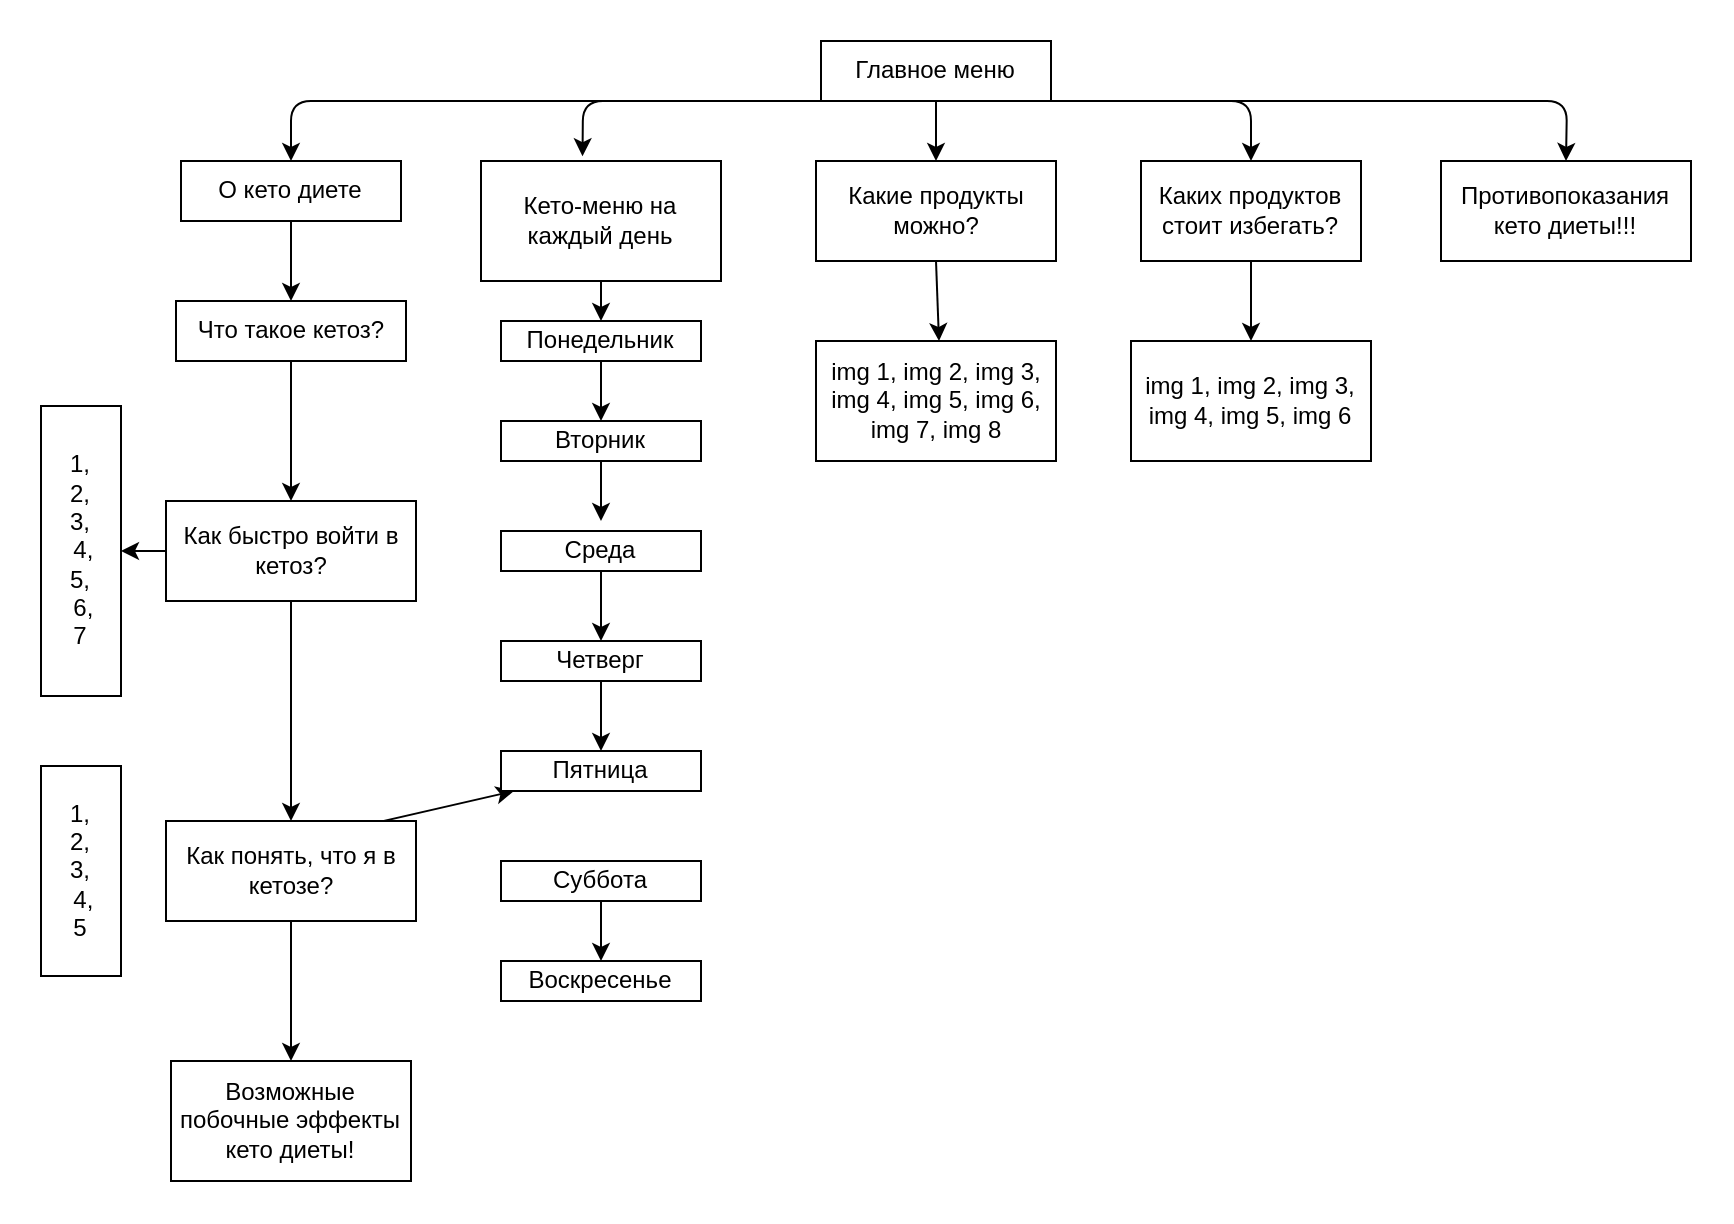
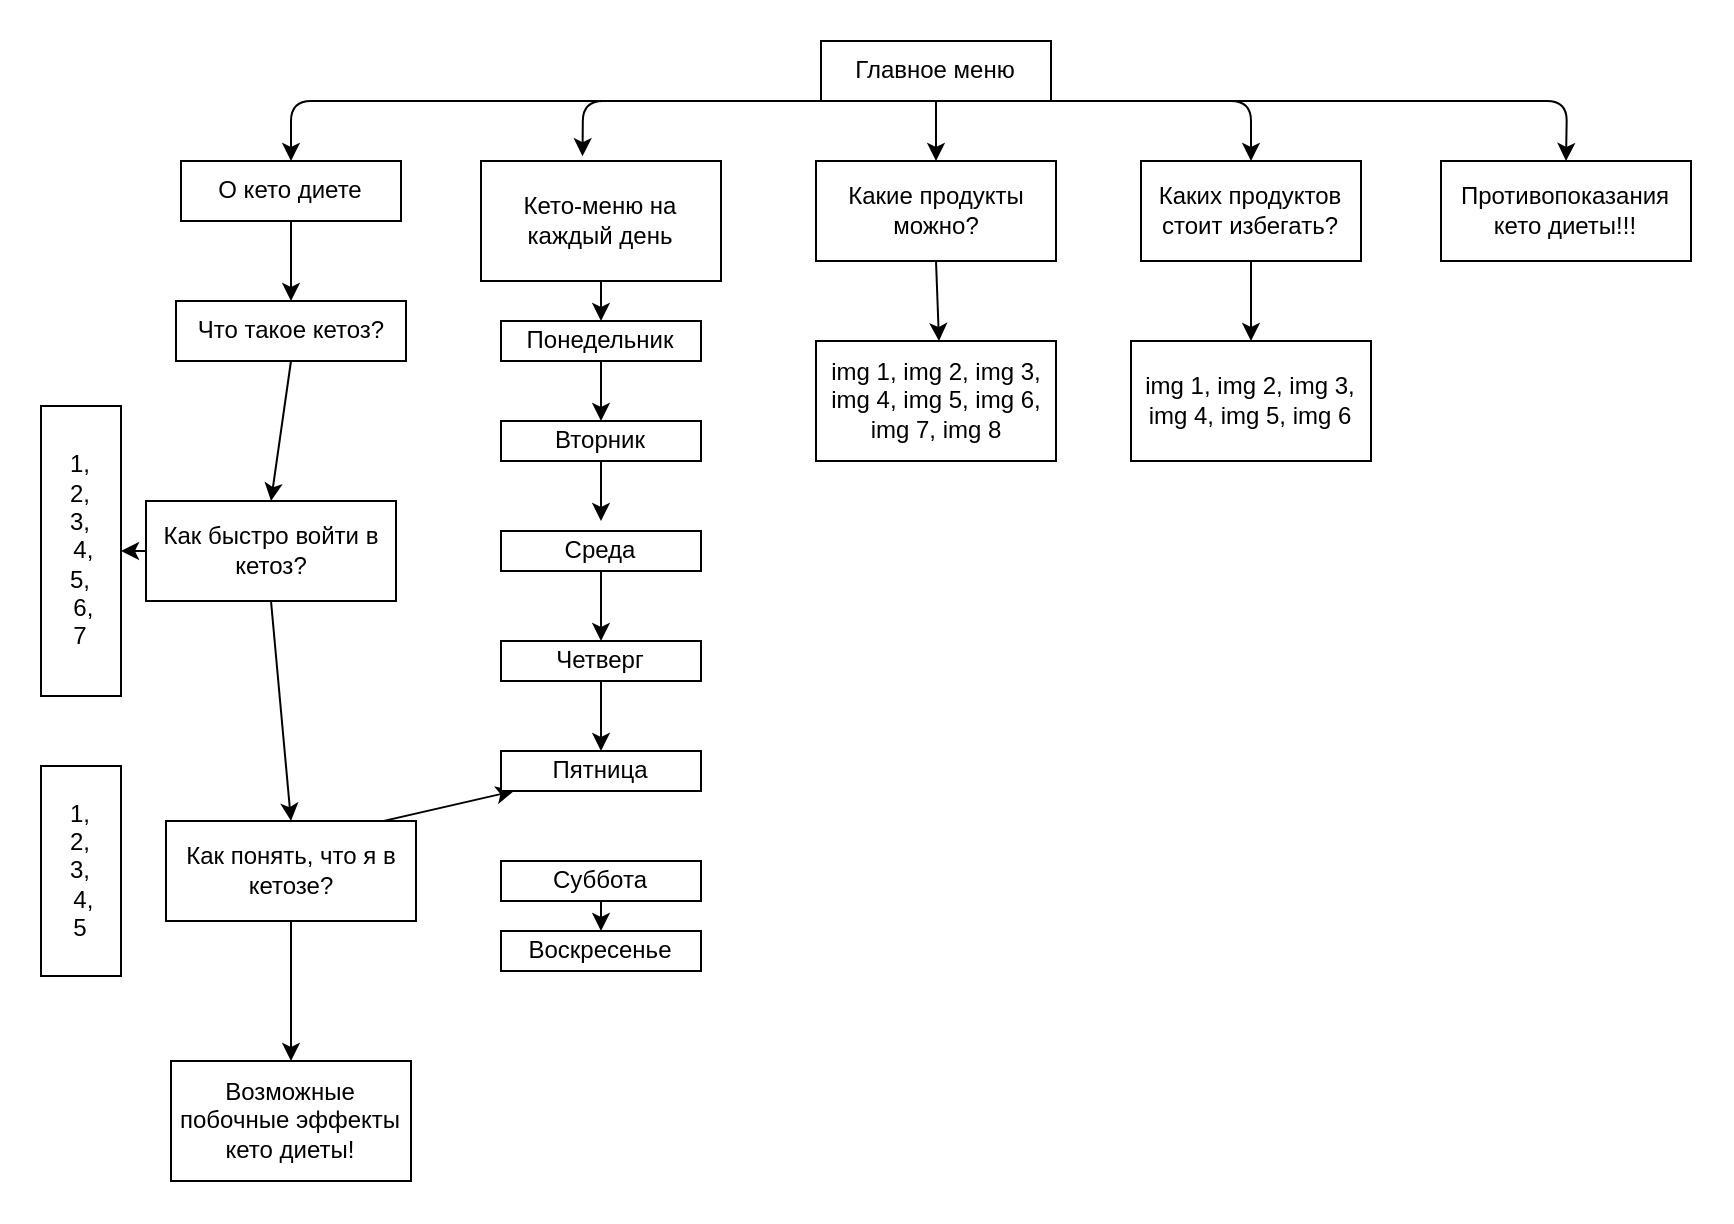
(291, 551) -> (271, 551)
(601, 981) -> (601, 951)
